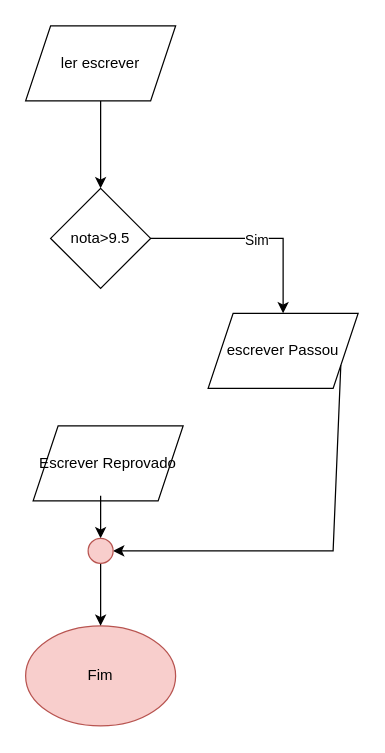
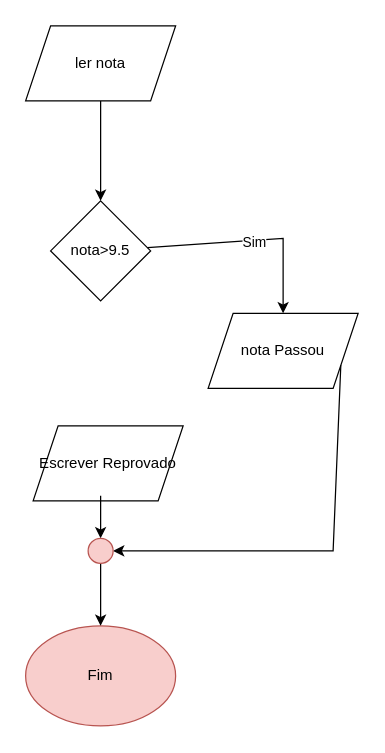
(101, 63) -> (101, 63)
(101, 238) -> (101, 251)
(283, 351) -> (283, 351)
